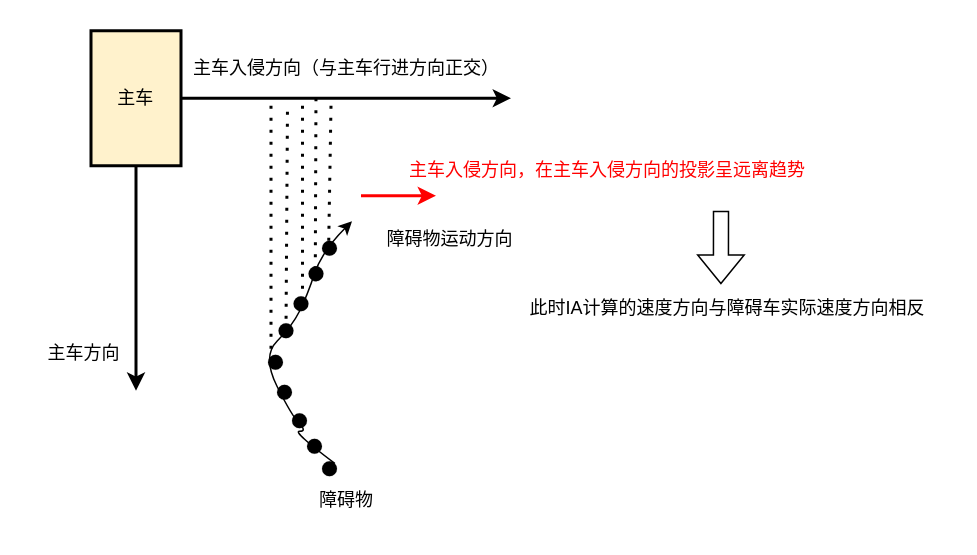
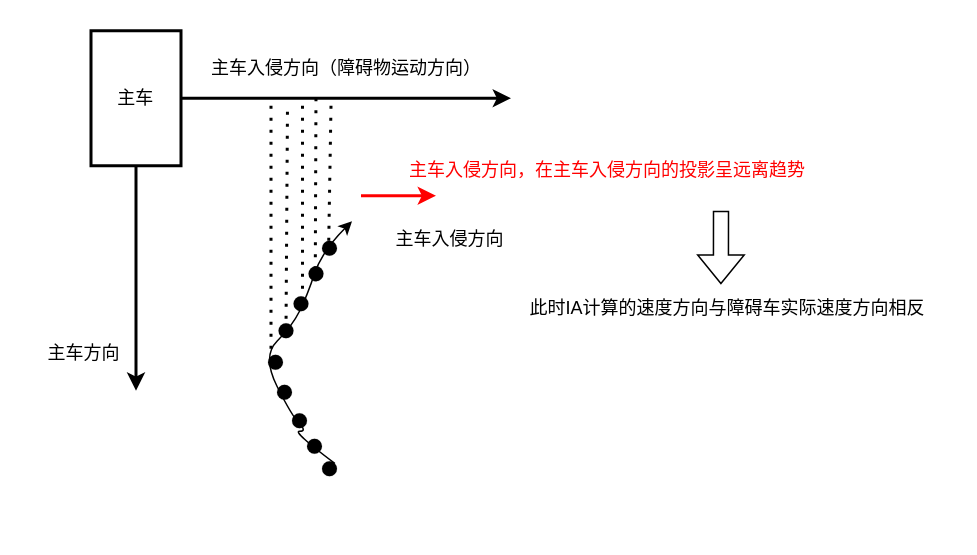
(347, 68) -> (347, 68)
(136, 98) -> (136, 98)
(450, 239) -> (450, 239)
(346, 500) -> none
